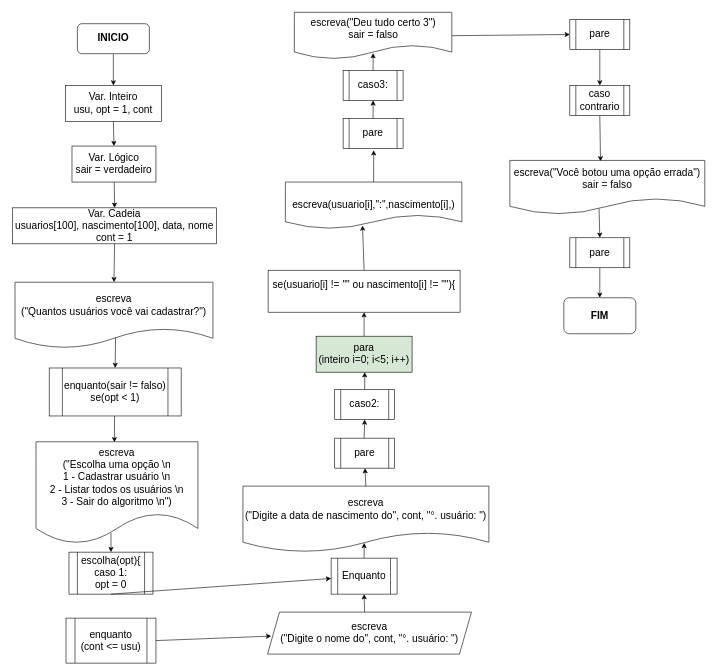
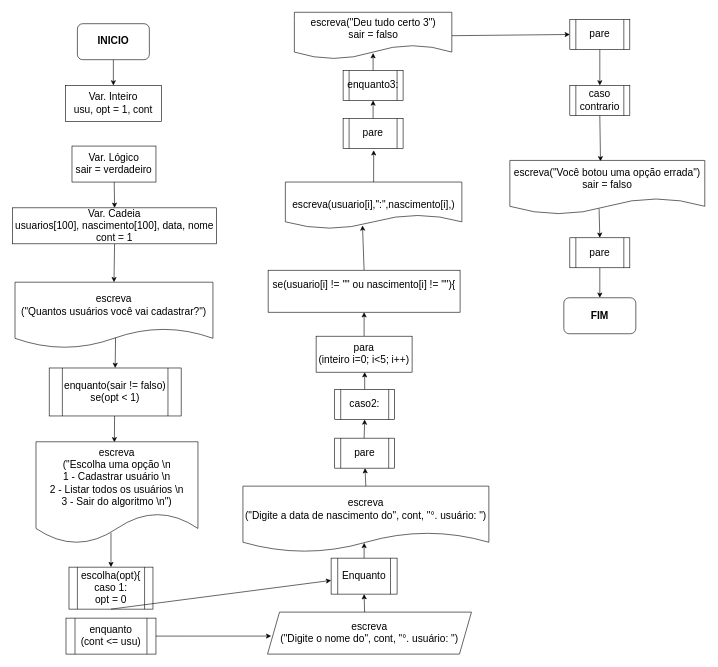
(113, 39) -> (113, 42)
(373, 86) -> (373, 86)
(113, 132) -> none
(364, 354) -> (364, 354)
(111, 573) -> (111, 588)
(111, 641) -> (111, 636)
